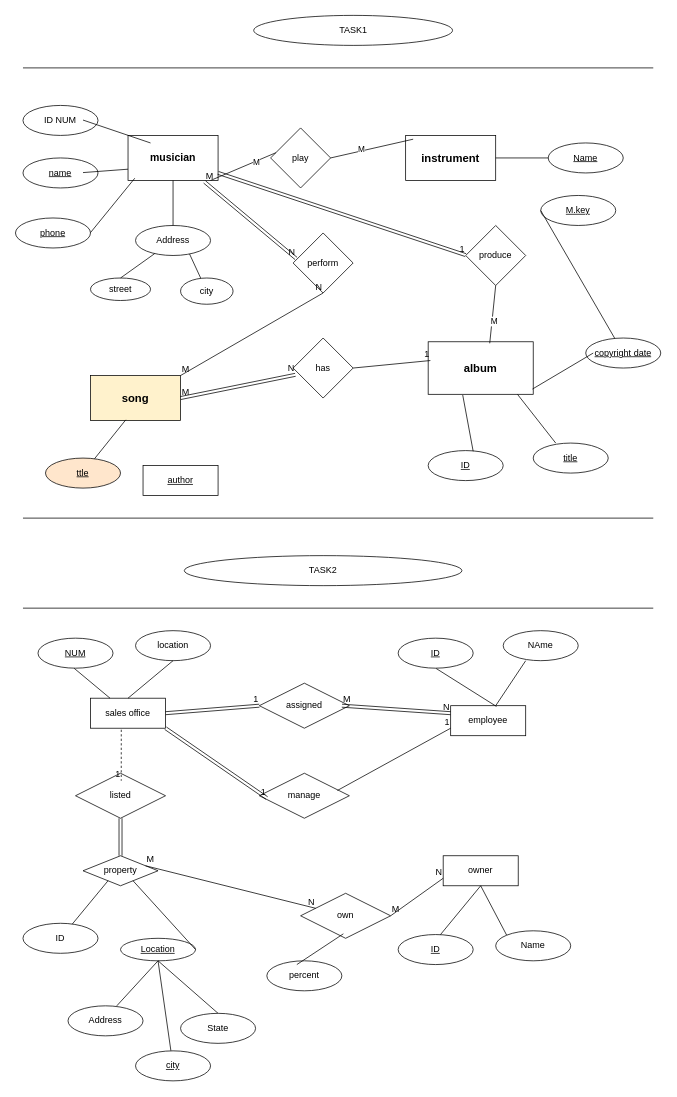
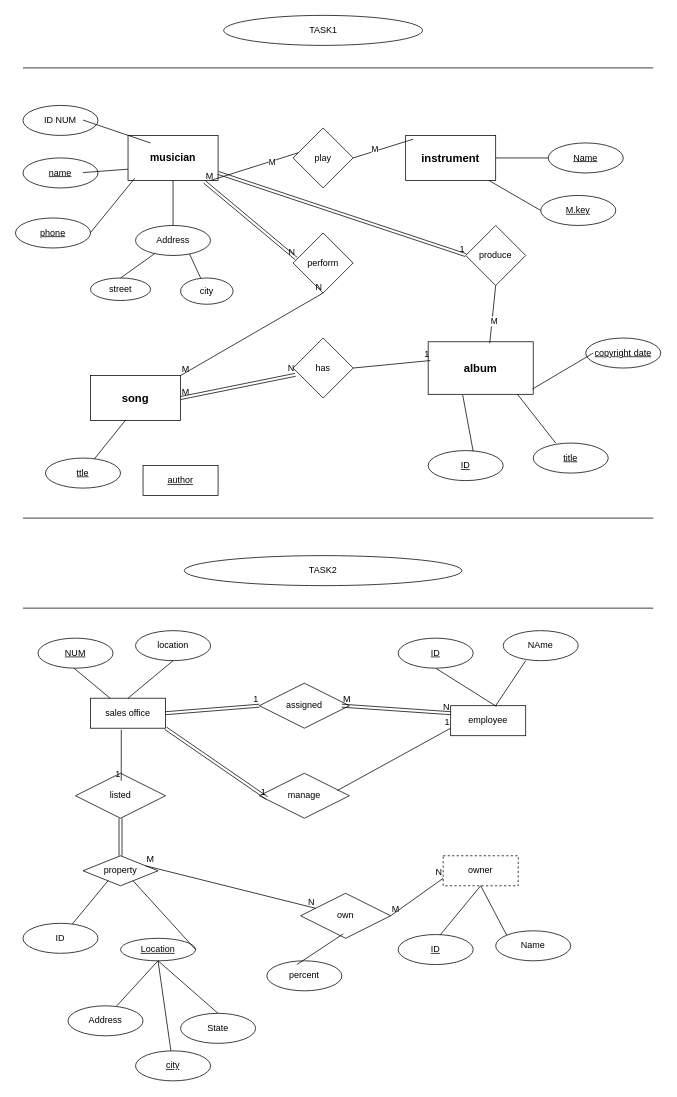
(353, 30) -> (323, 30)
(300, 158) -> (323, 158)
(577, 274) -> (515, 196)
(135, 398) -> (135, 398)
(83, 473) -> (83, 473)
(121, 755) -> (121, 755)
(480, 870) -> (480, 870)
